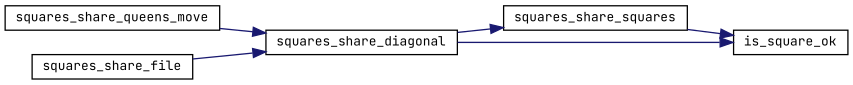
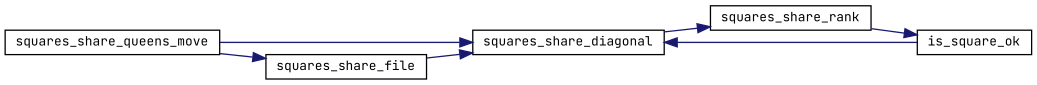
(595, 18) -> (791, 18)
(589, 42) -> (797, 42)
none -> (236, 55)
